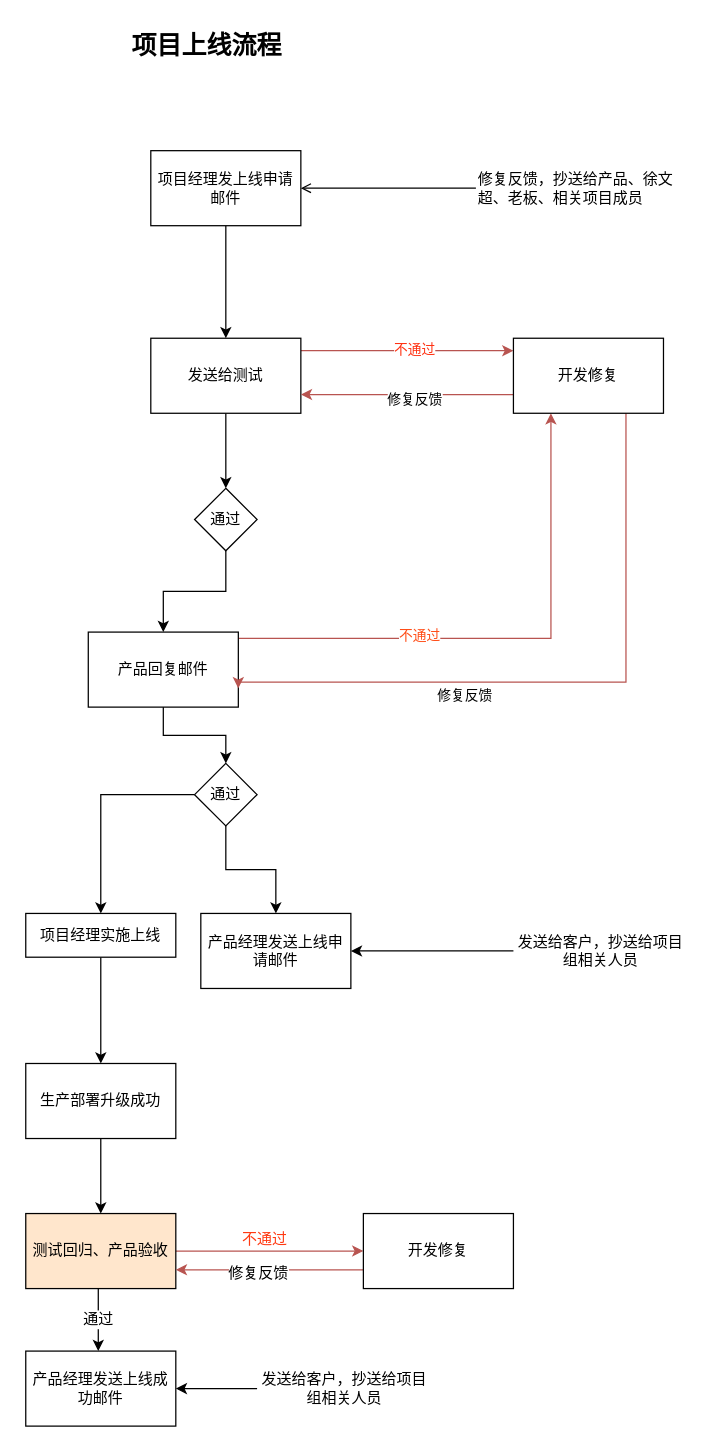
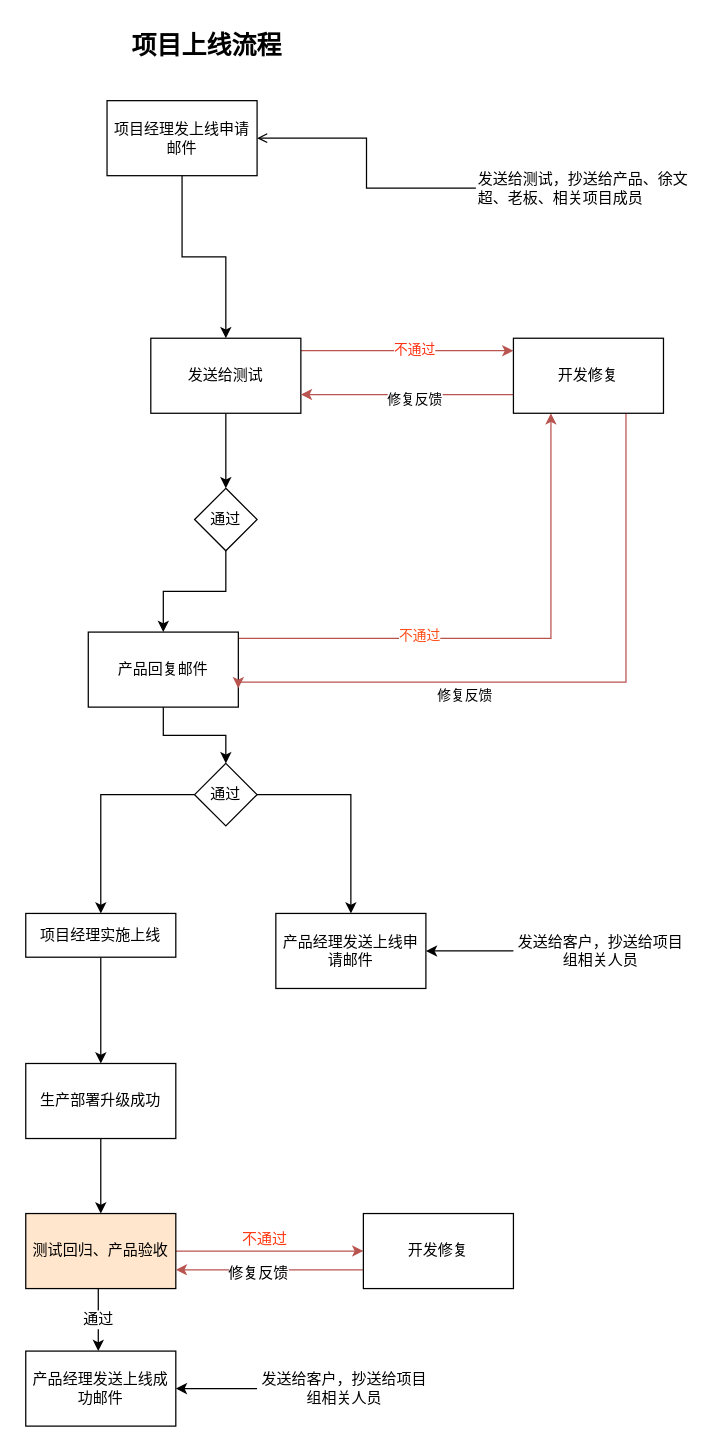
(226, 188) -> (182, 138)
(589, 188) -> (589, 188)
(276, 951) -> (351, 951)
